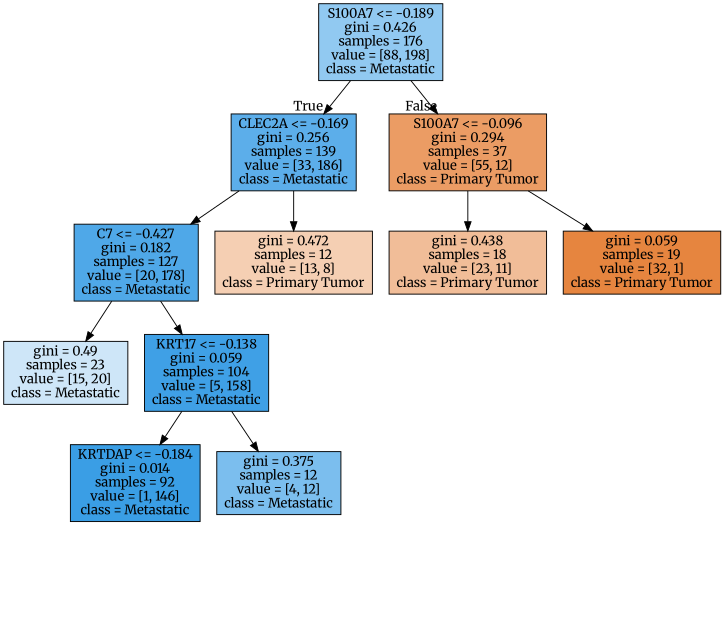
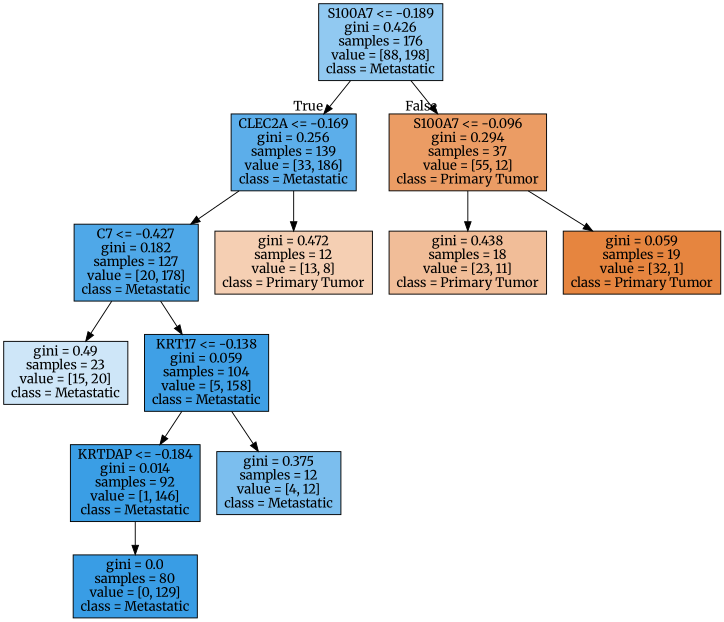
none -> (135, 586)
